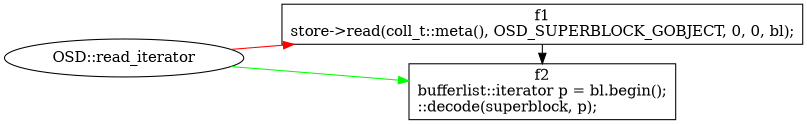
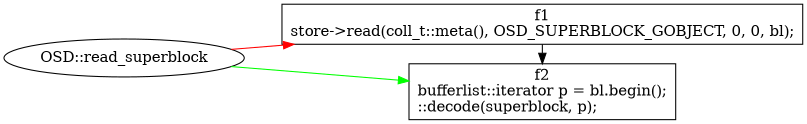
(124, 58) -> (124, 58)
